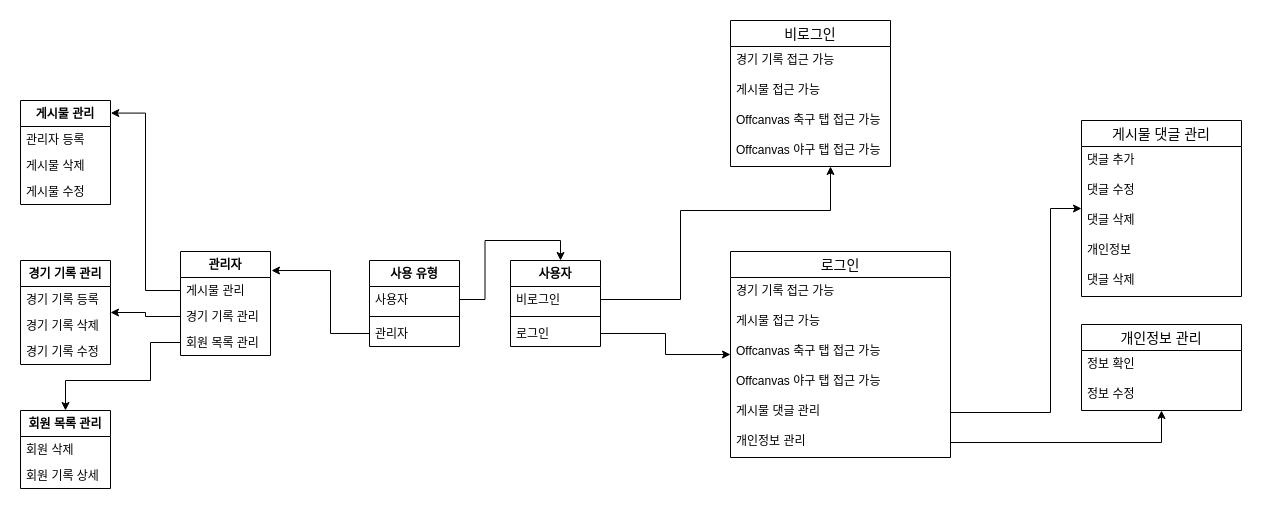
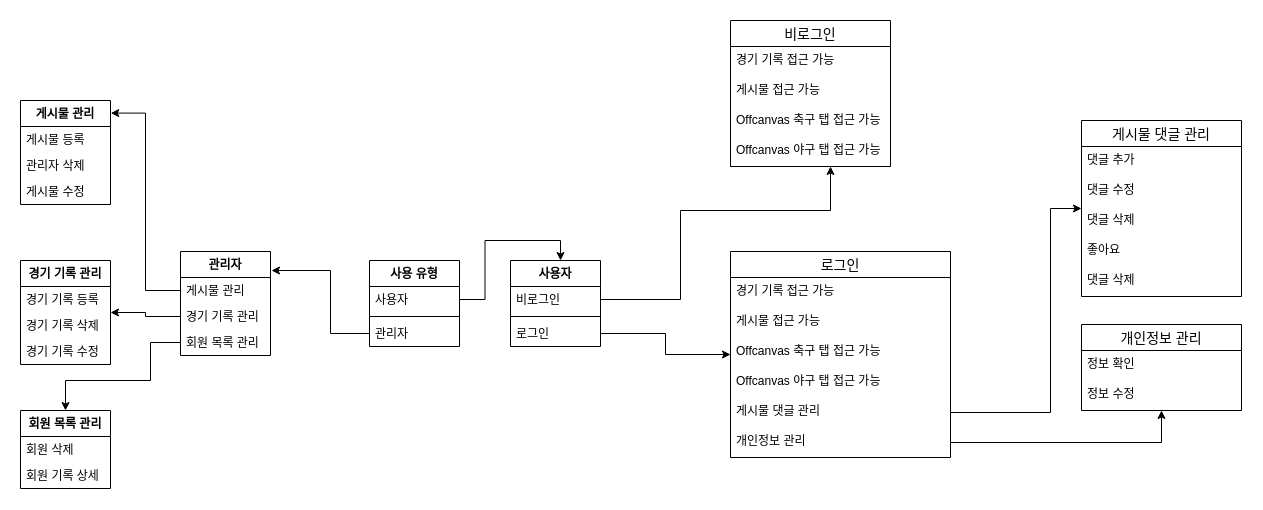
(58, 140) -> (58, 140)
(58, 166) -> (58, 166)
(1111, 250) -> (1105, 250)
